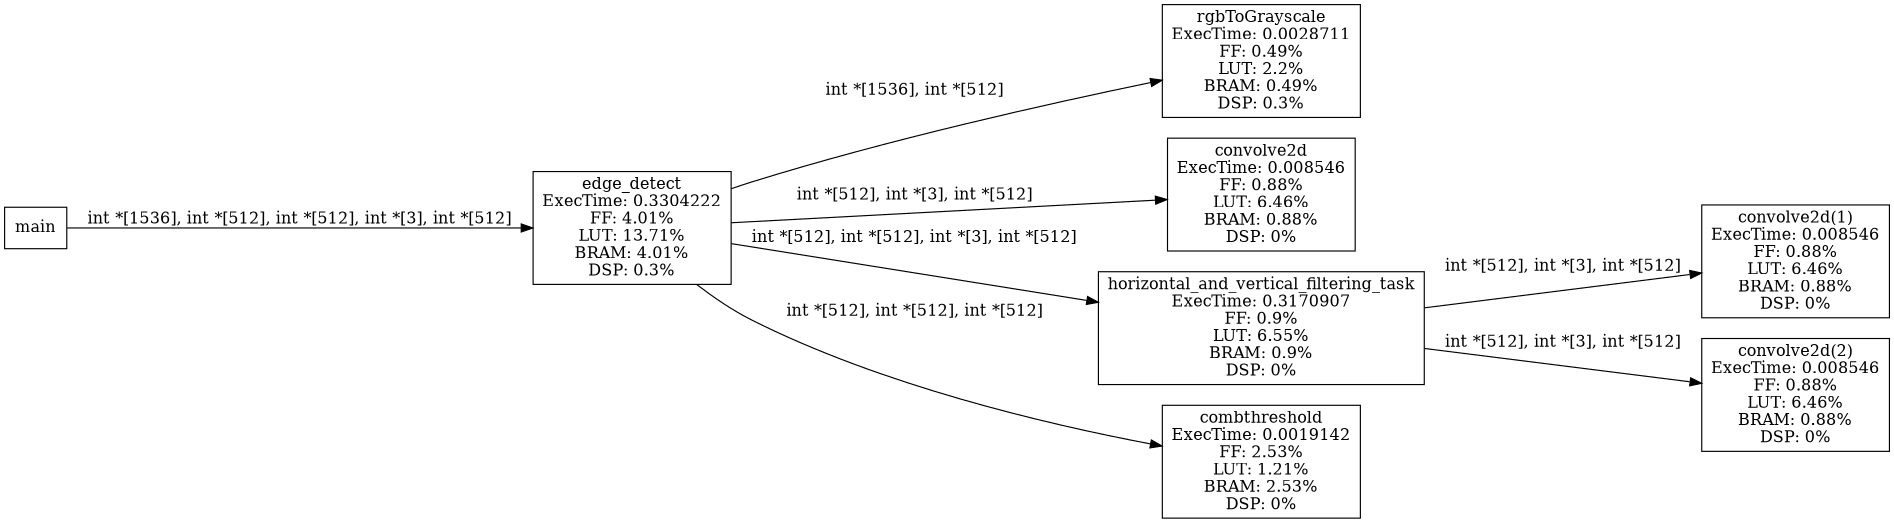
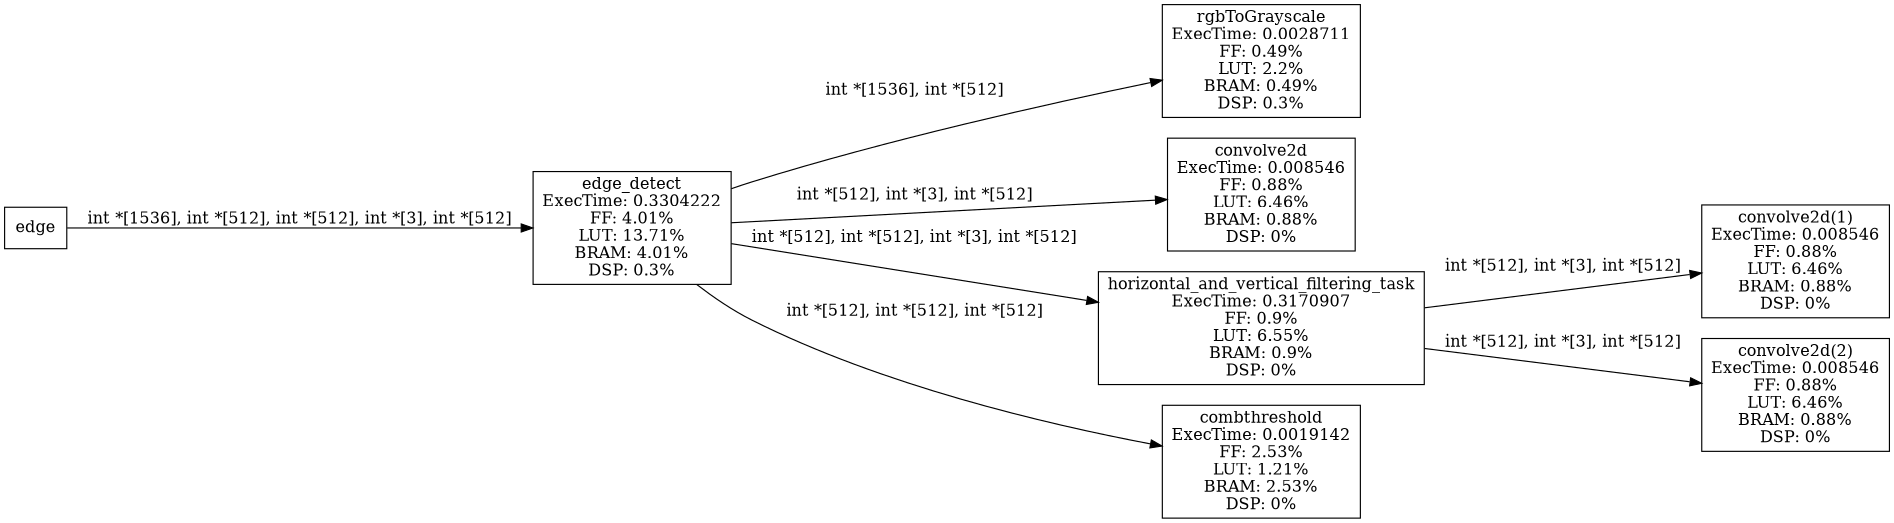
(36, 228) -> (36, 228)
